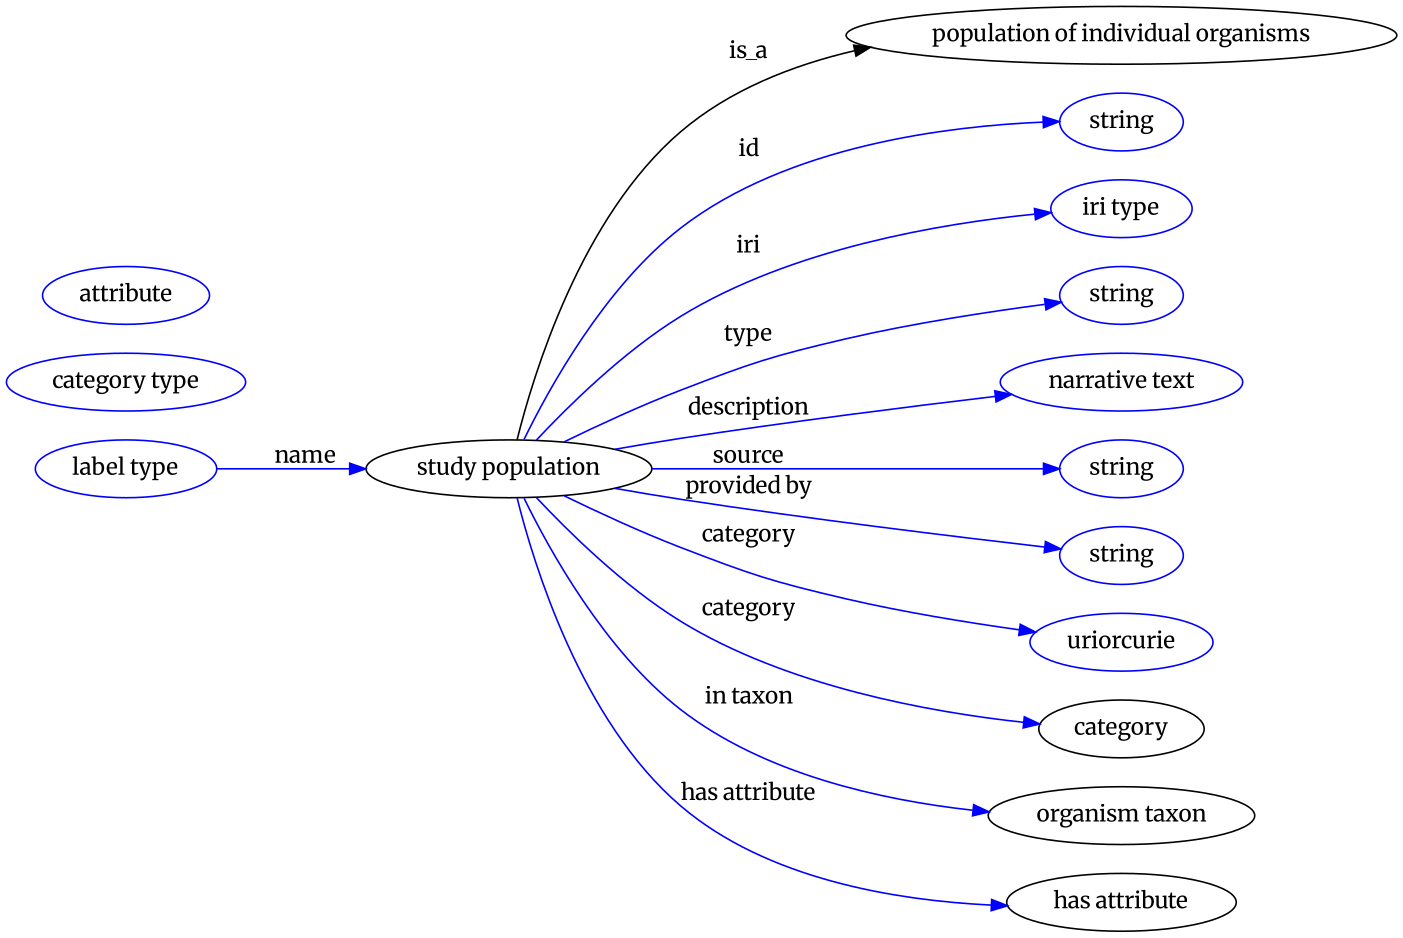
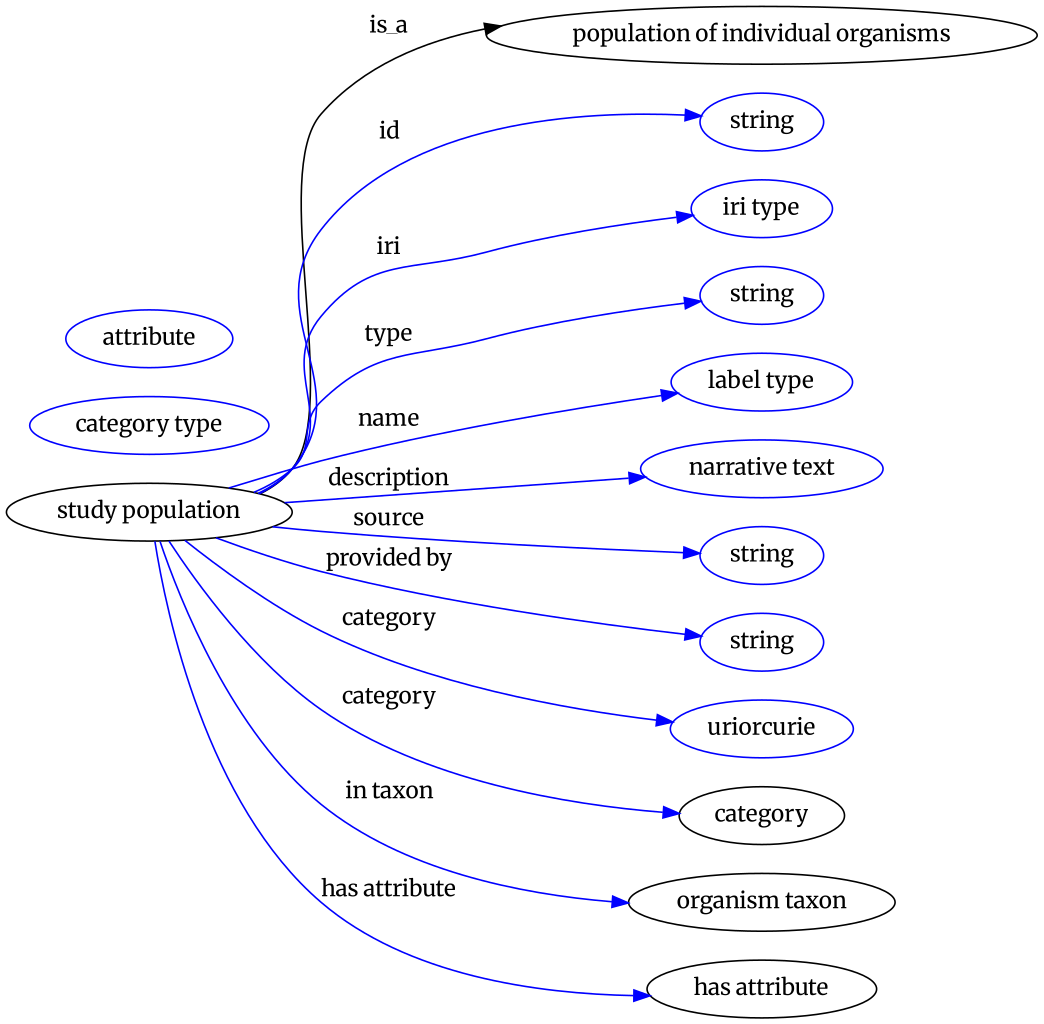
(283, 469) -> (443, 433)
